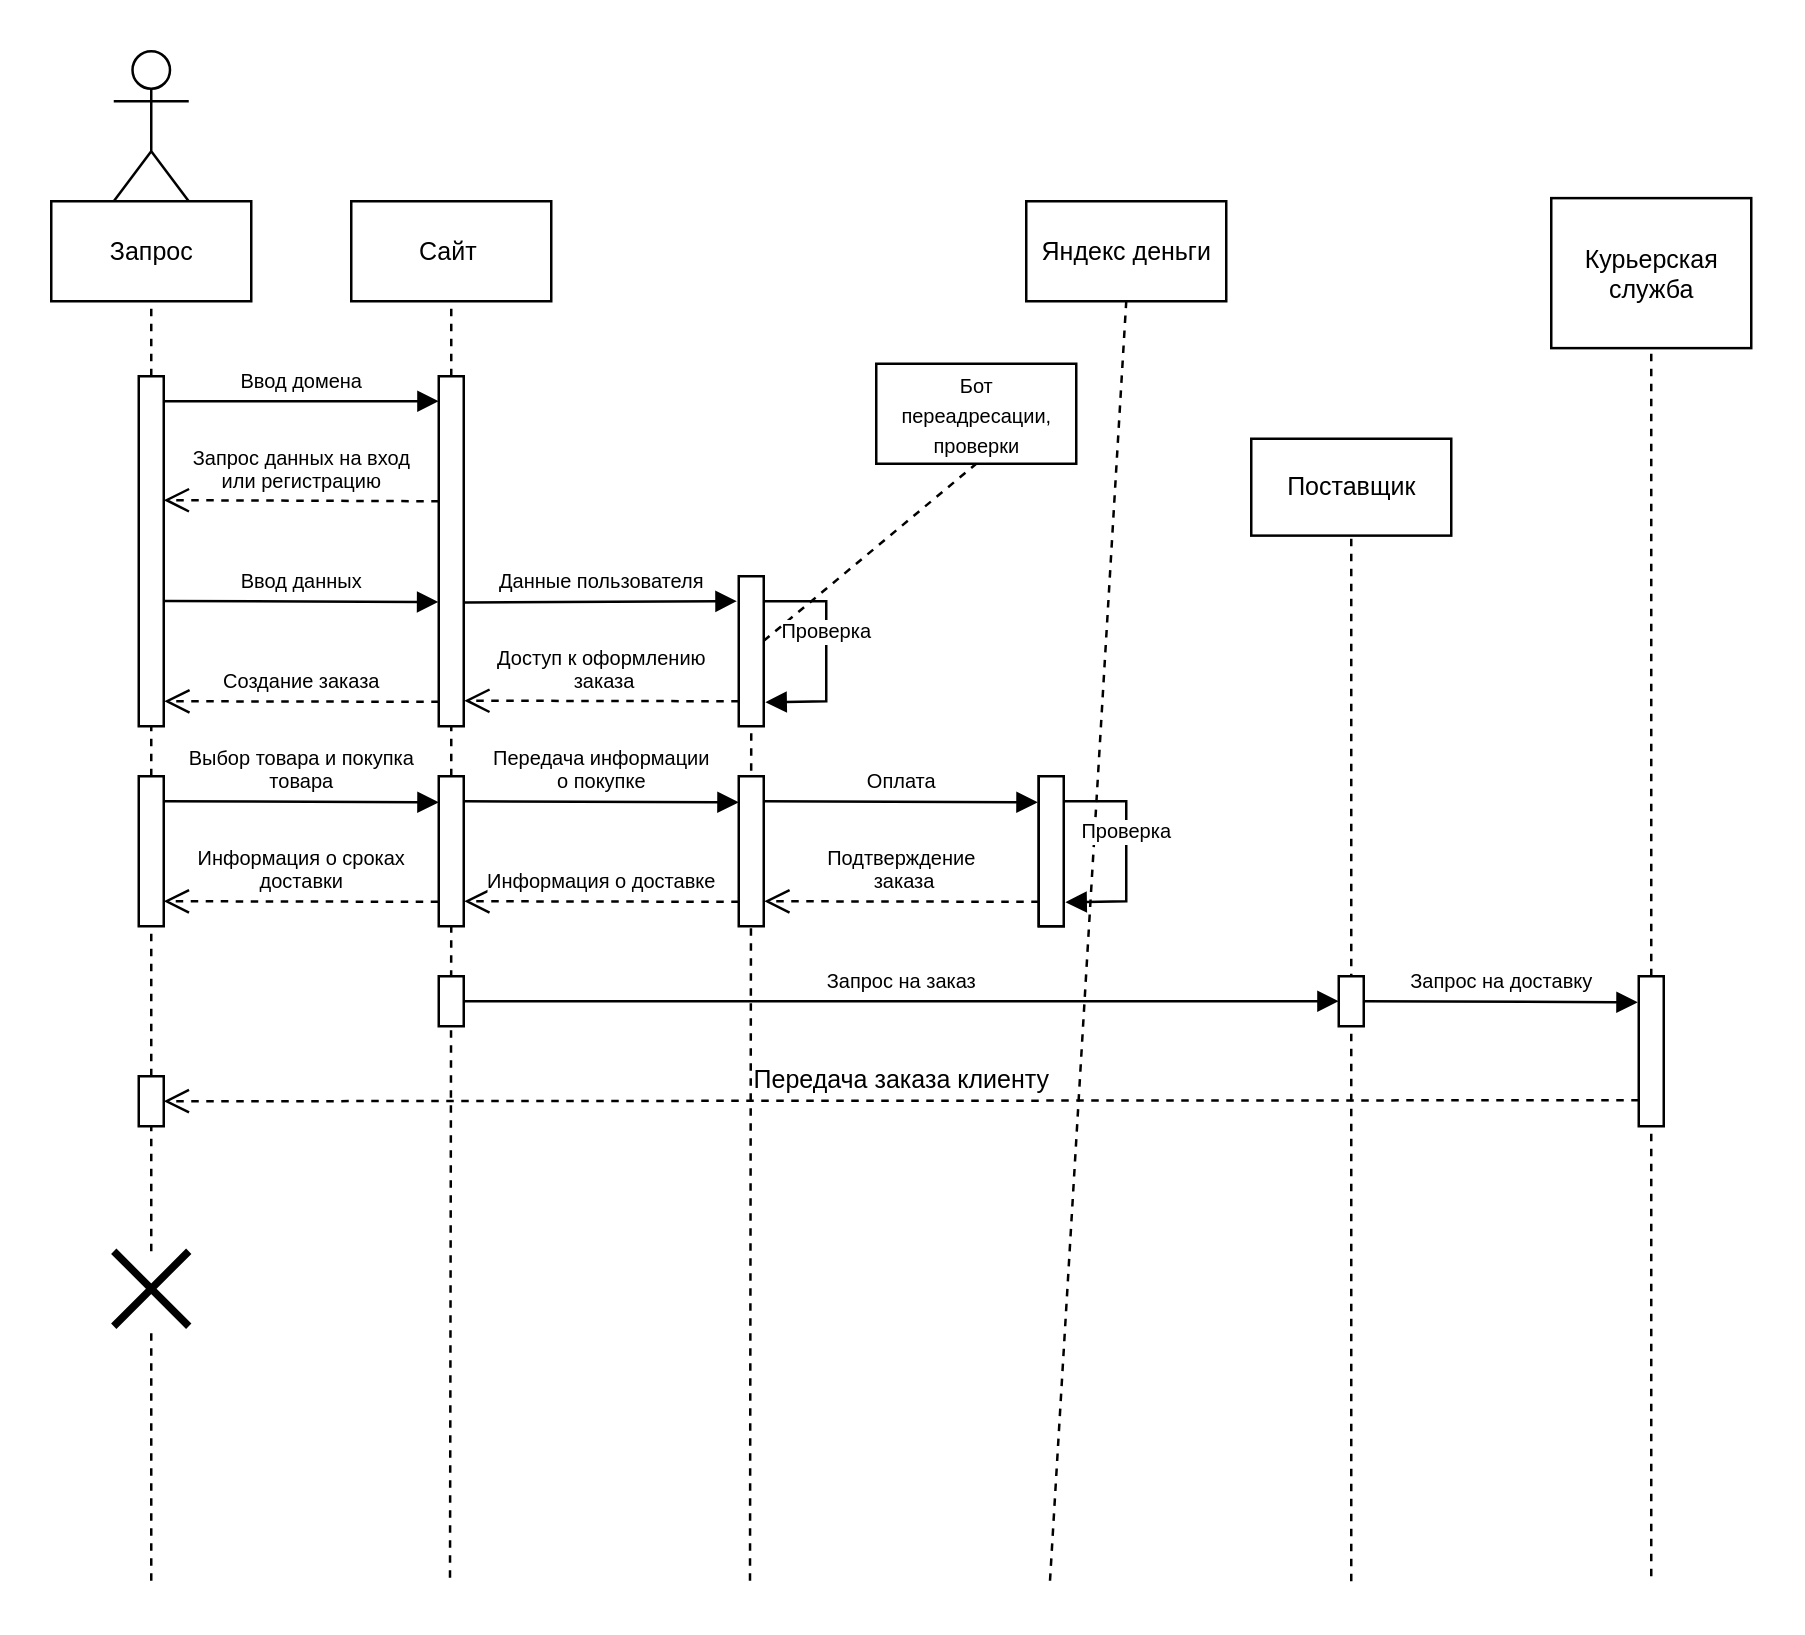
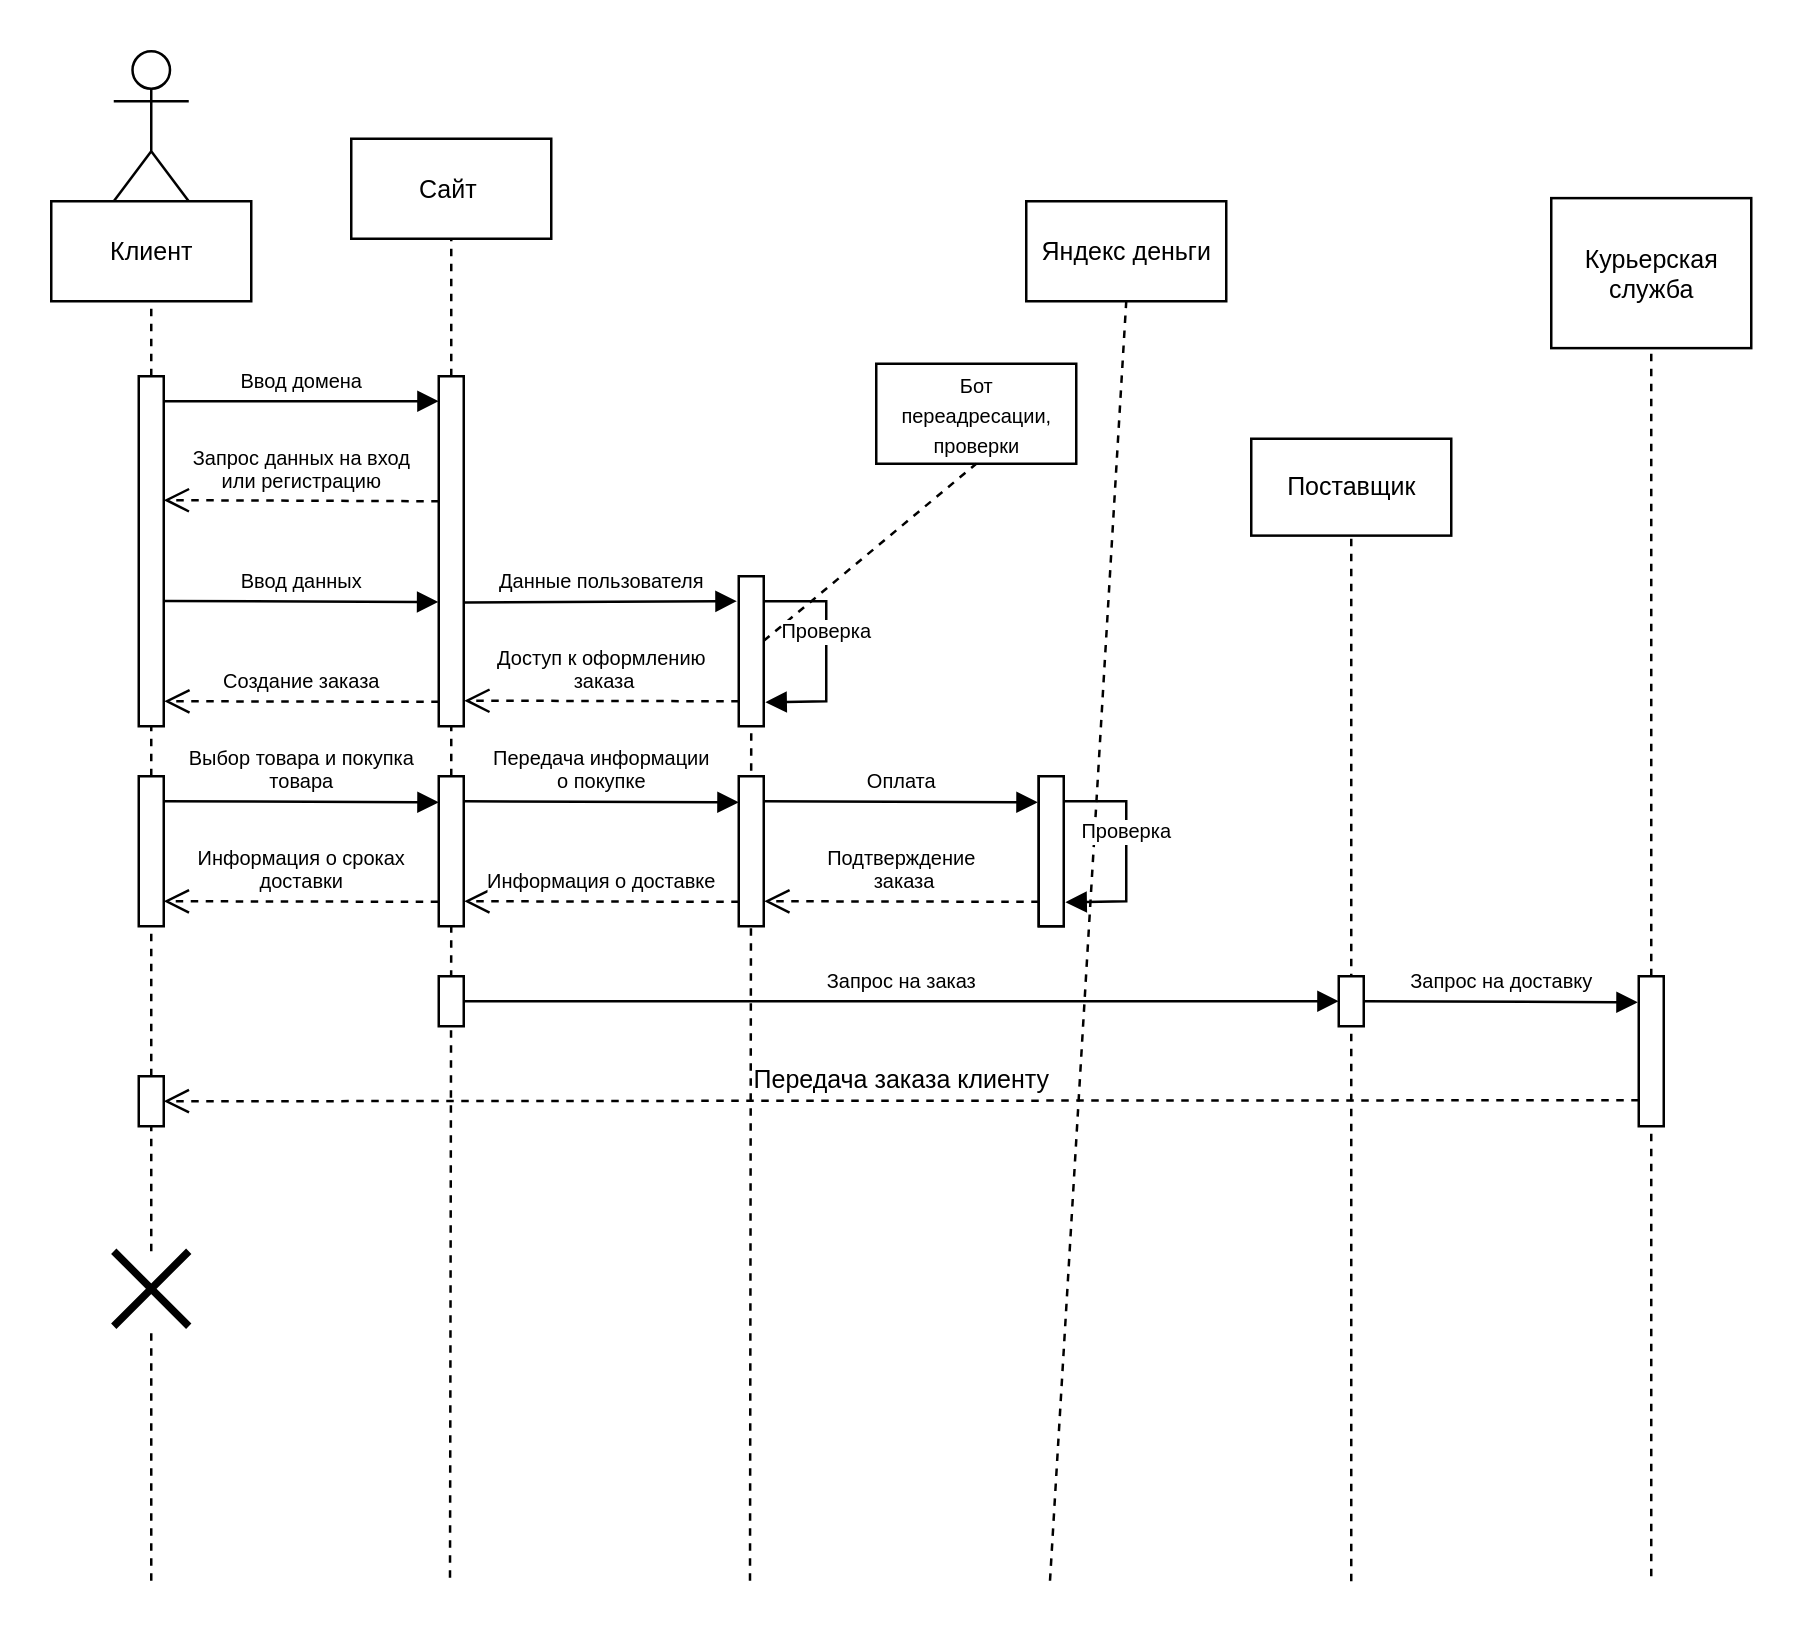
(153, 251) -> (153, 251)
(451, 251) -> (451, 189)
